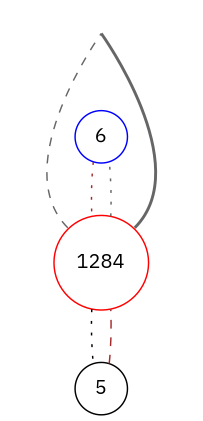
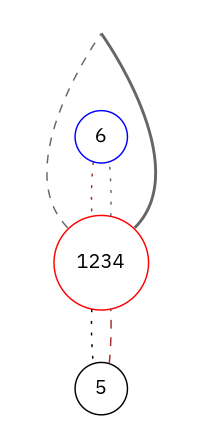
(101, 263) -> (101, 263)
